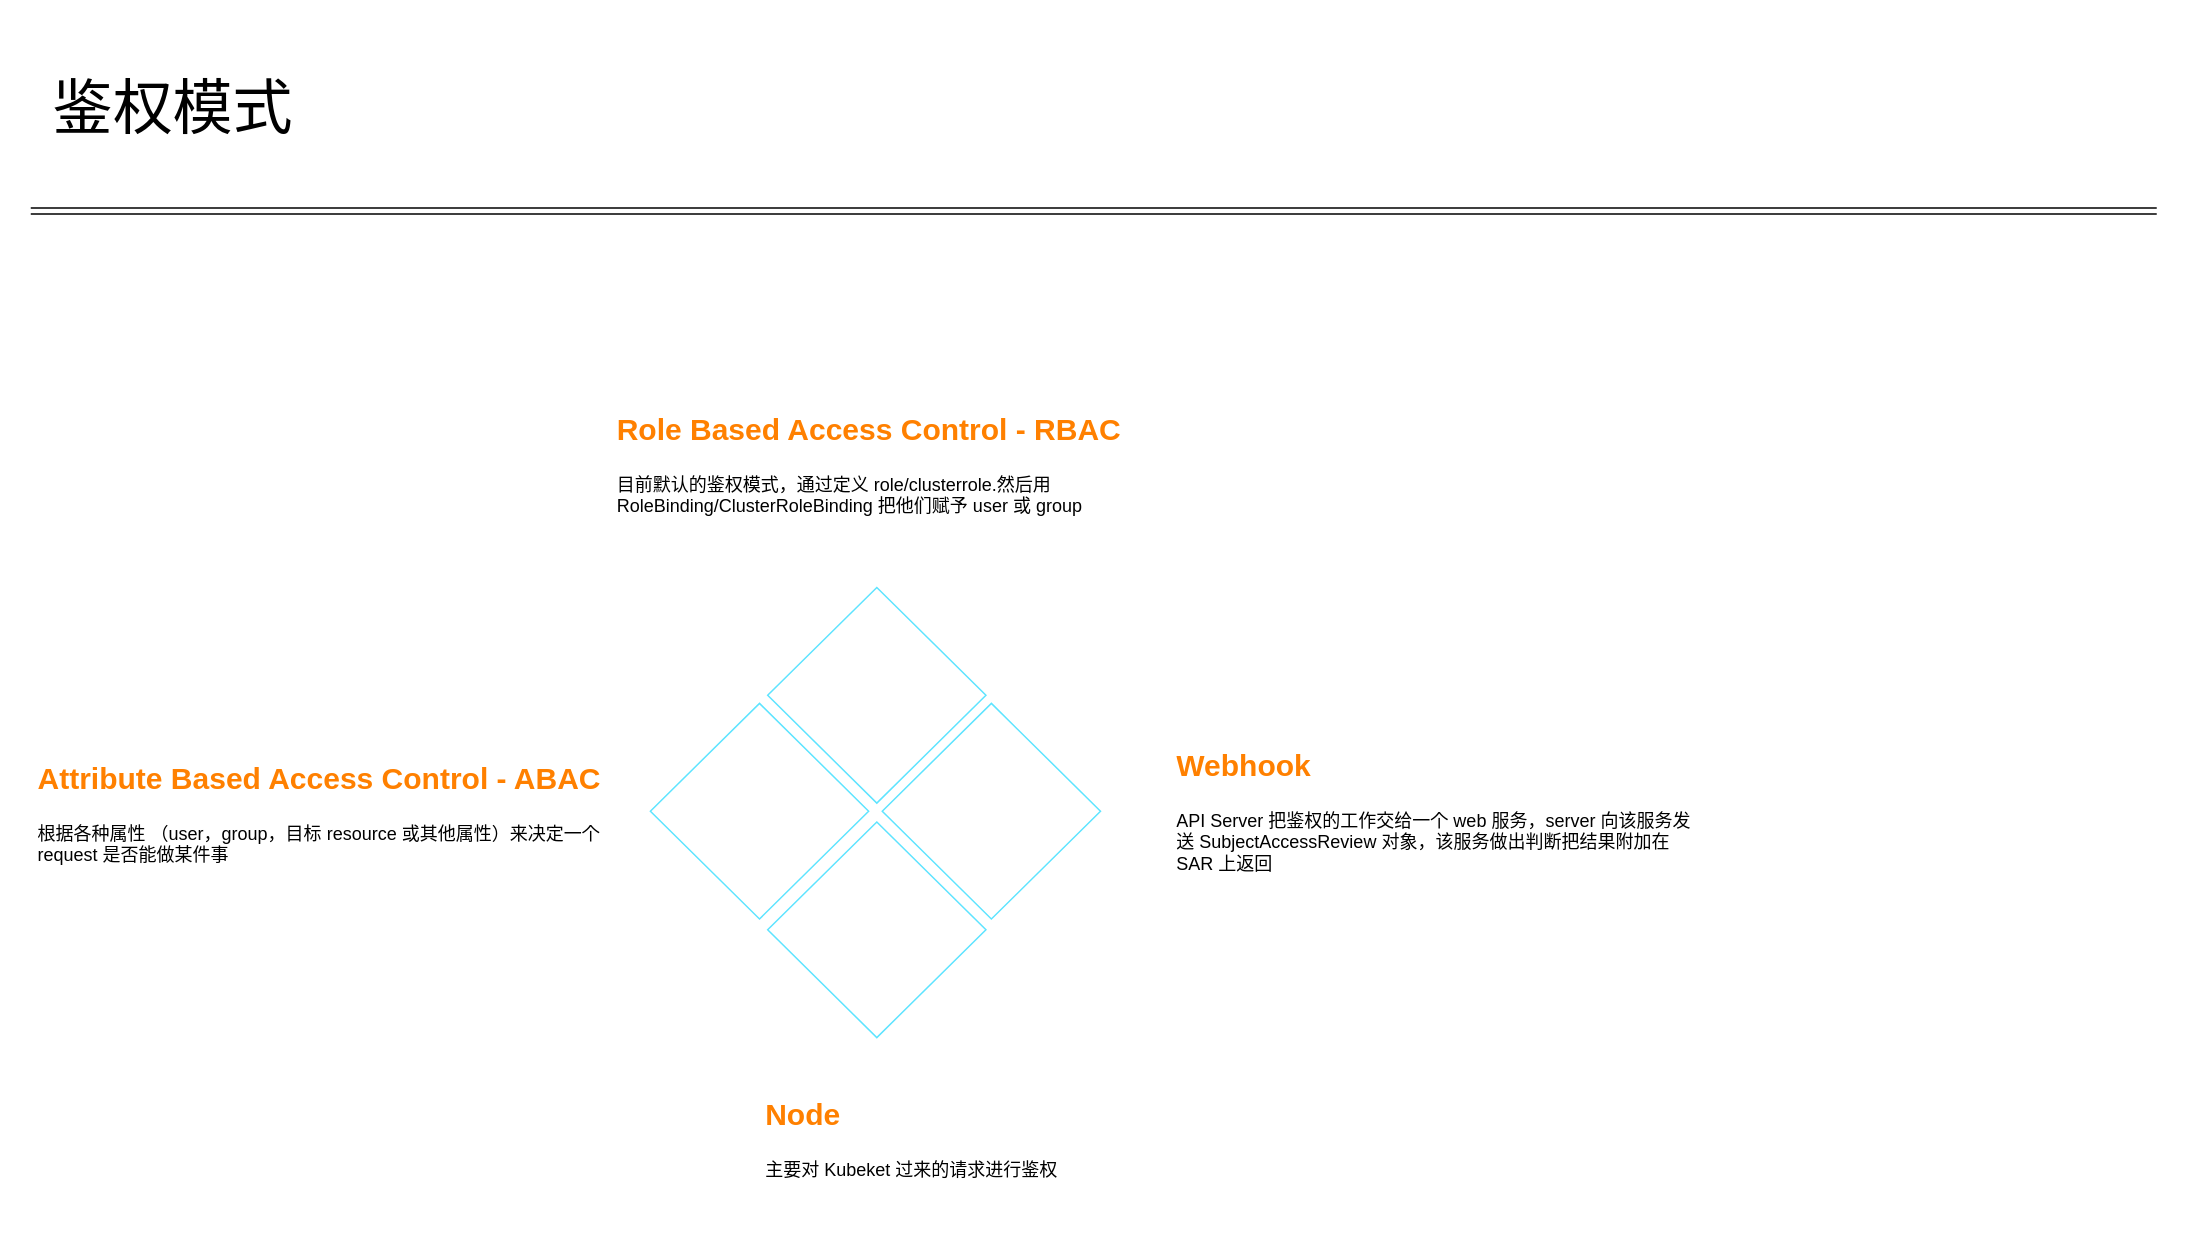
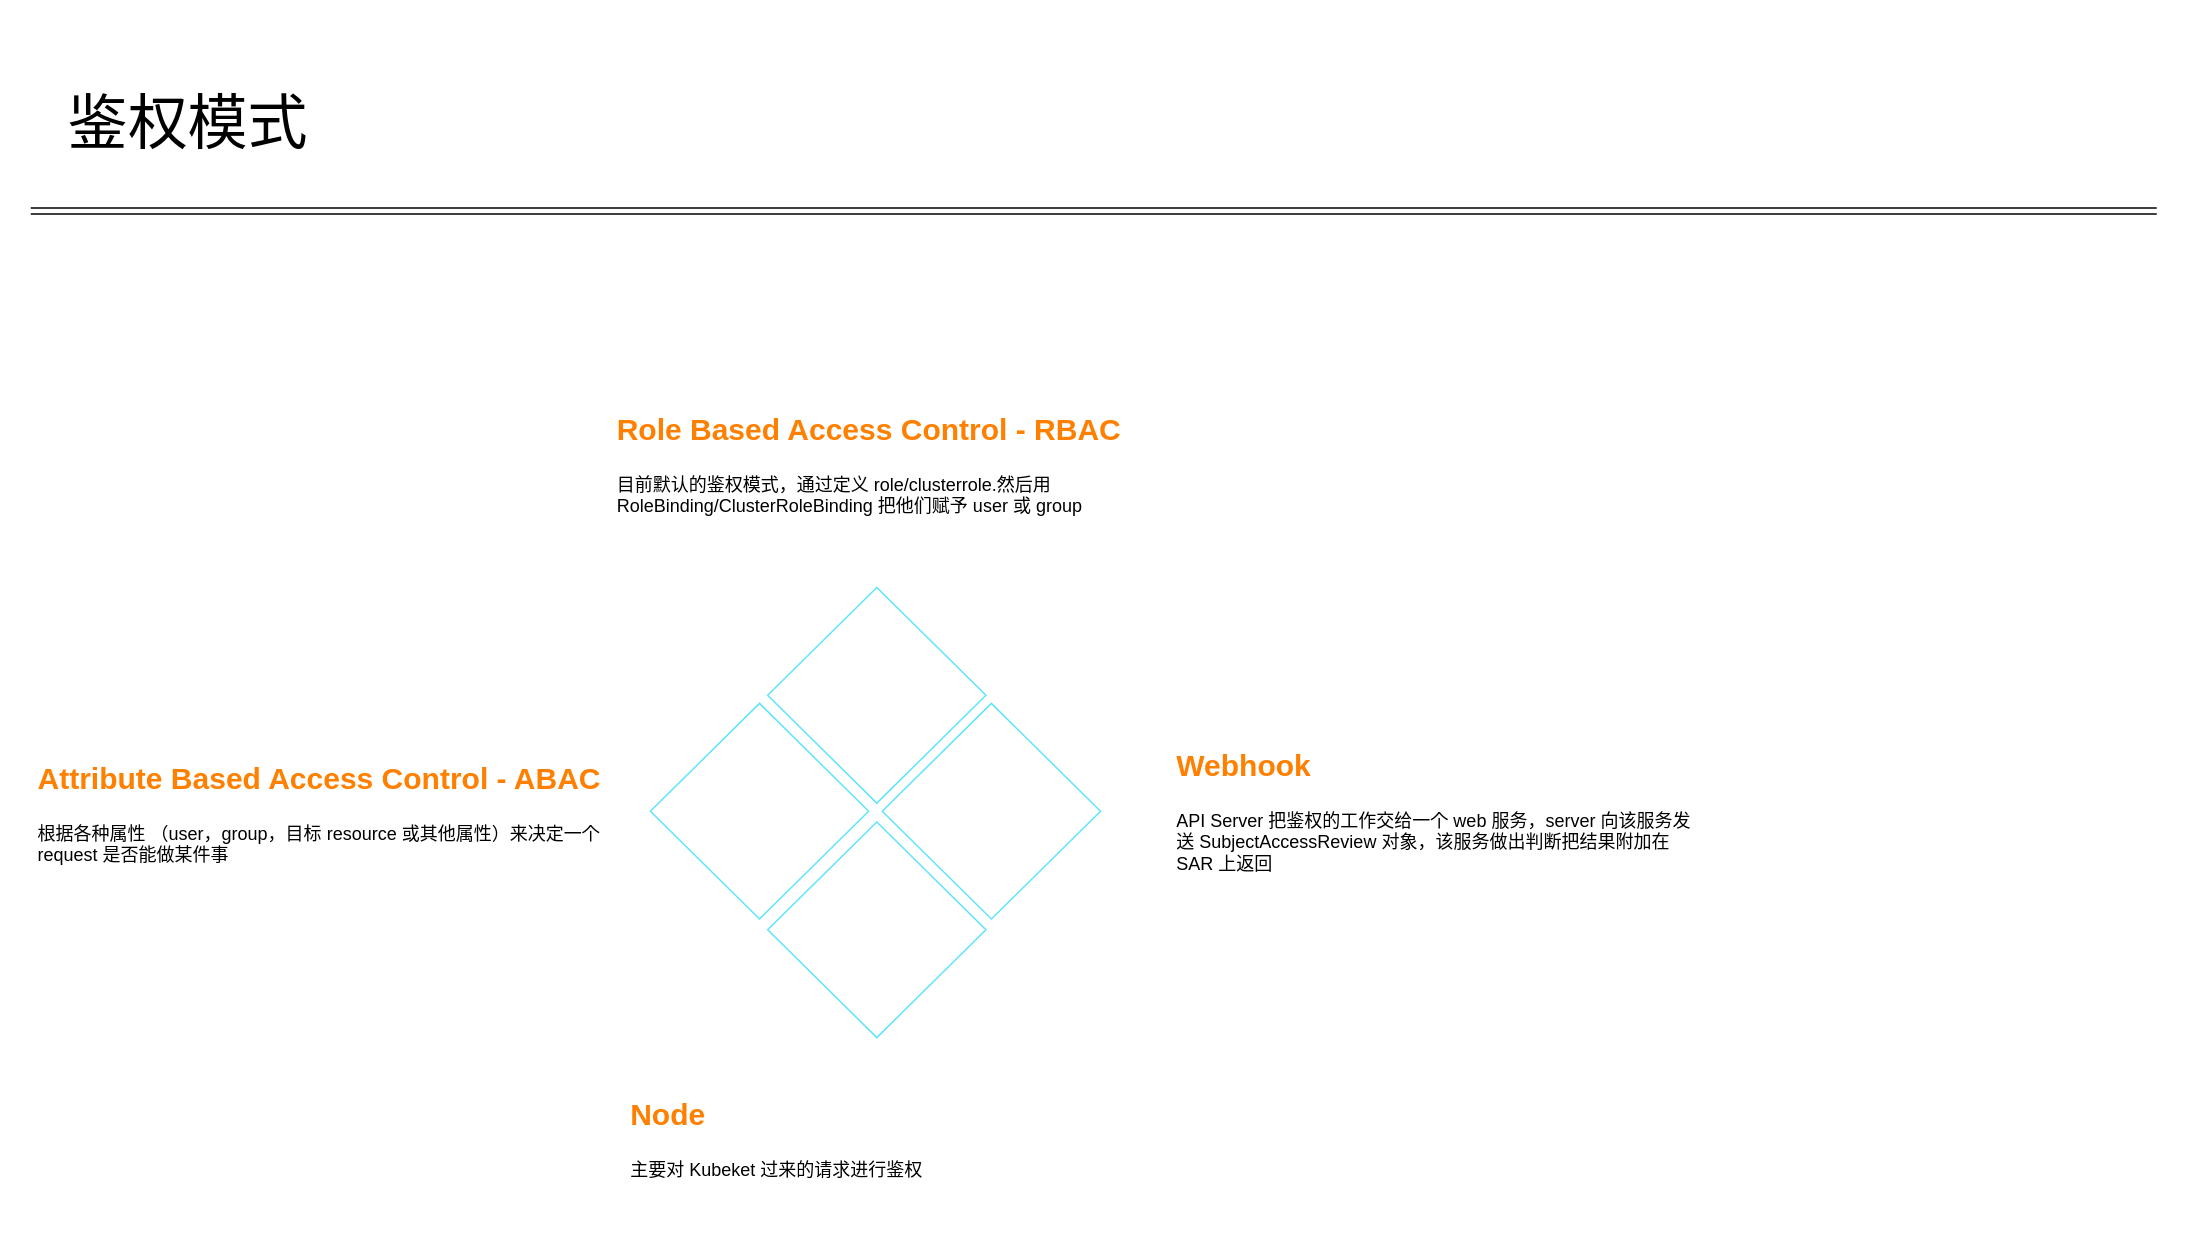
(173, 107) -> (188, 122)
(1024, 1149) -> (889, 1149)
